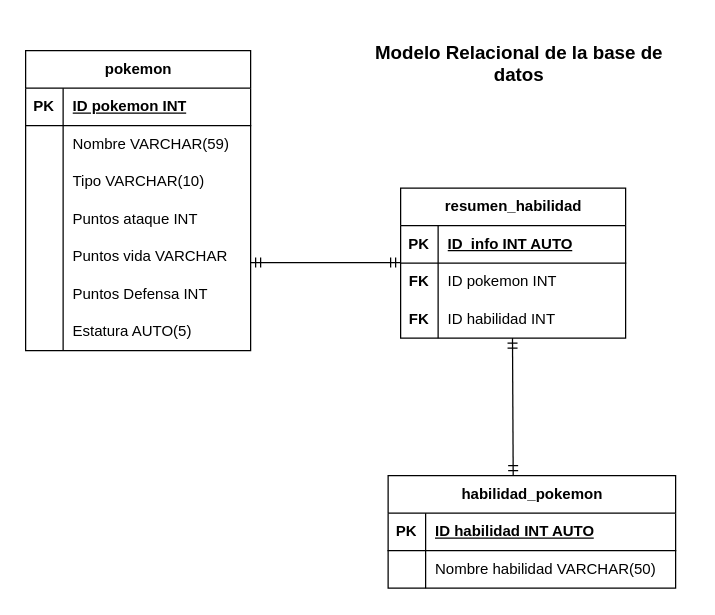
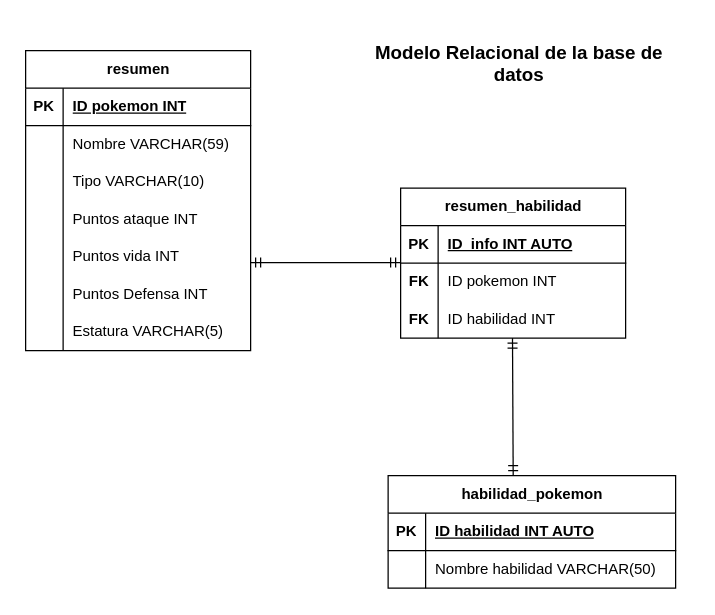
(139, 69) -> (139, 69)
(147, 257) -> (130, 257)
(138, 332) -> (151, 332)
